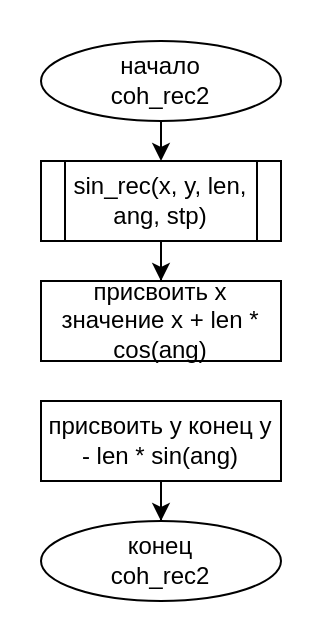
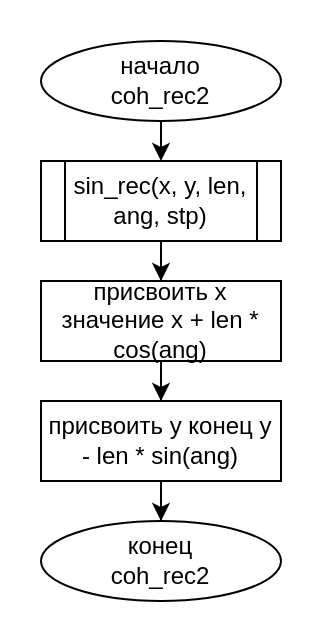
none -> (161, 388)
